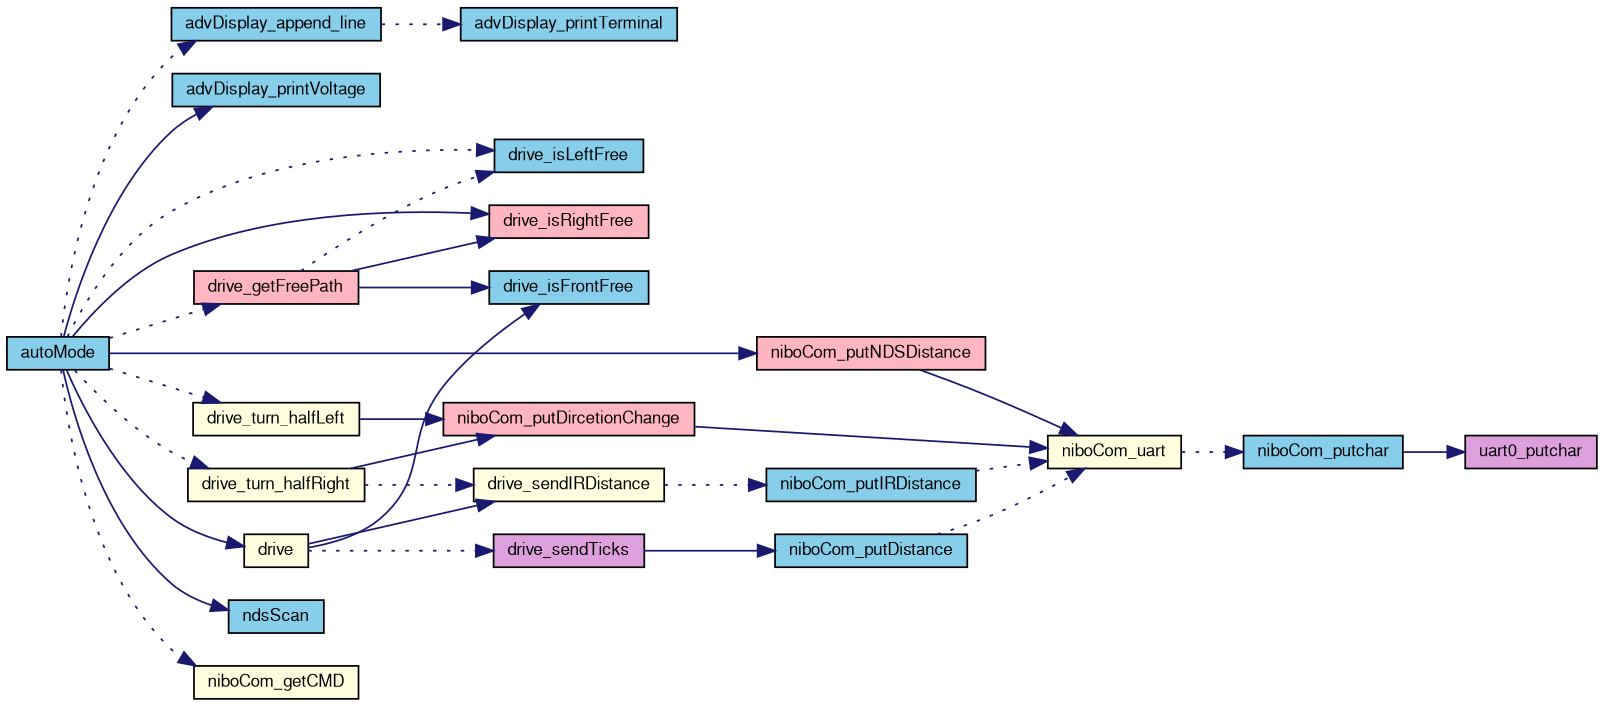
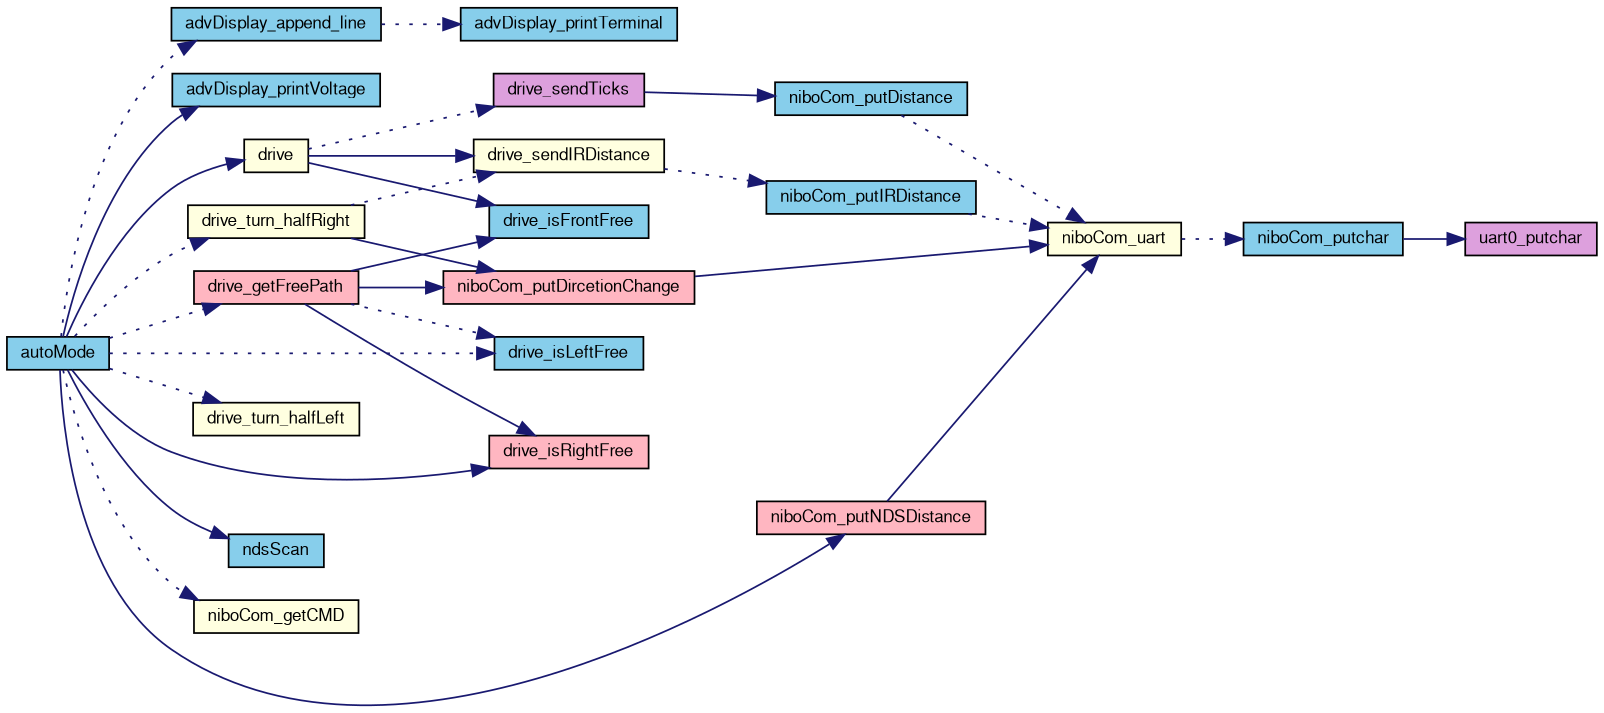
(393, 419) -> (392, 288)
